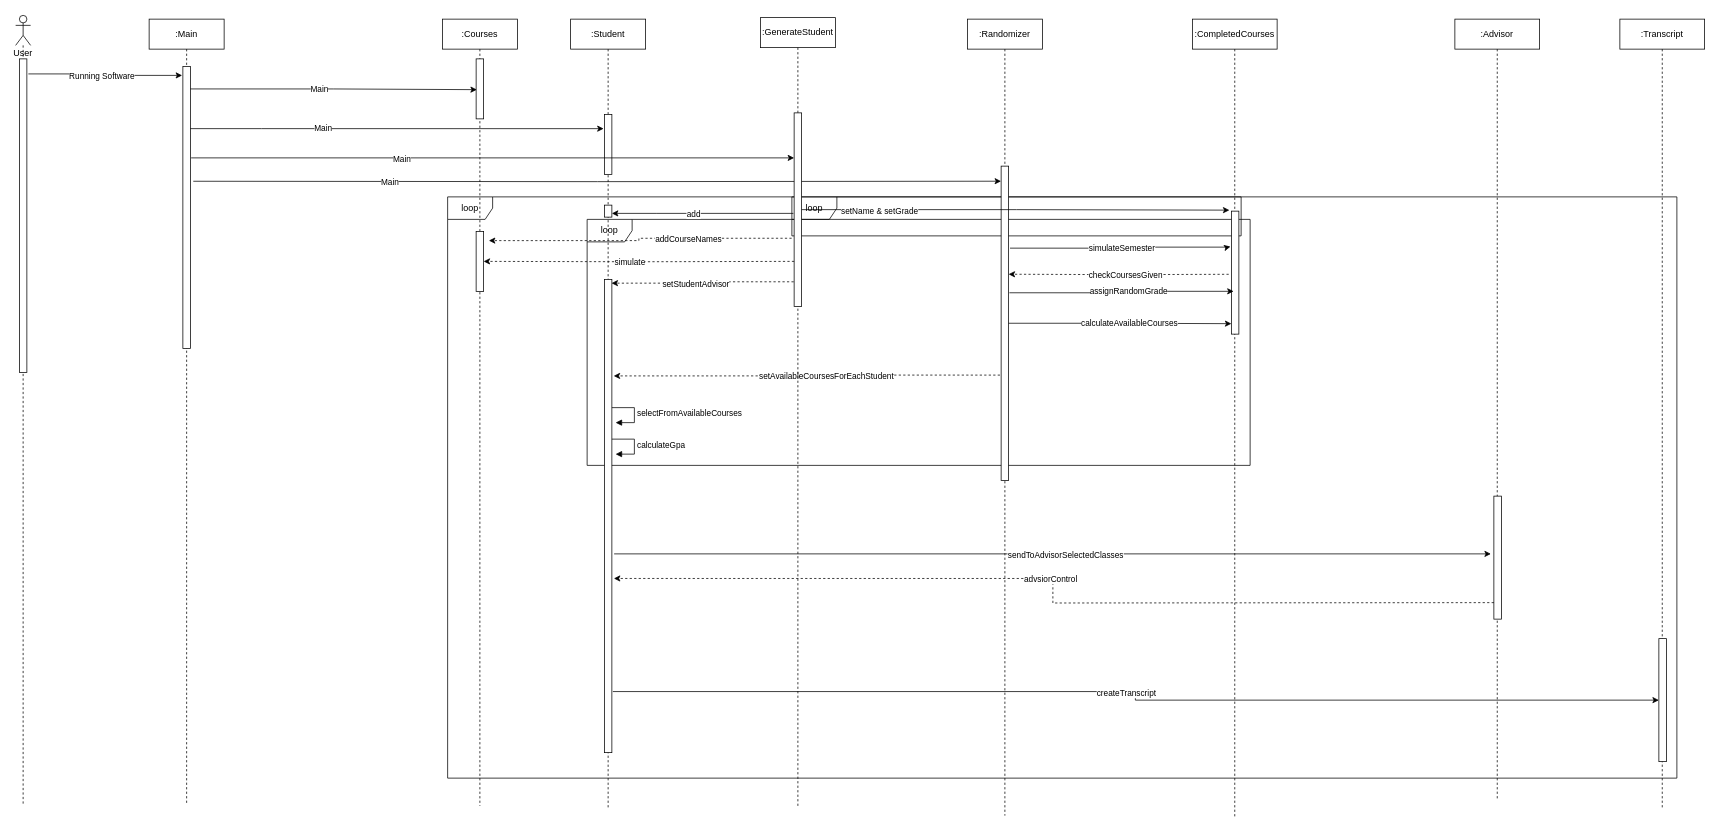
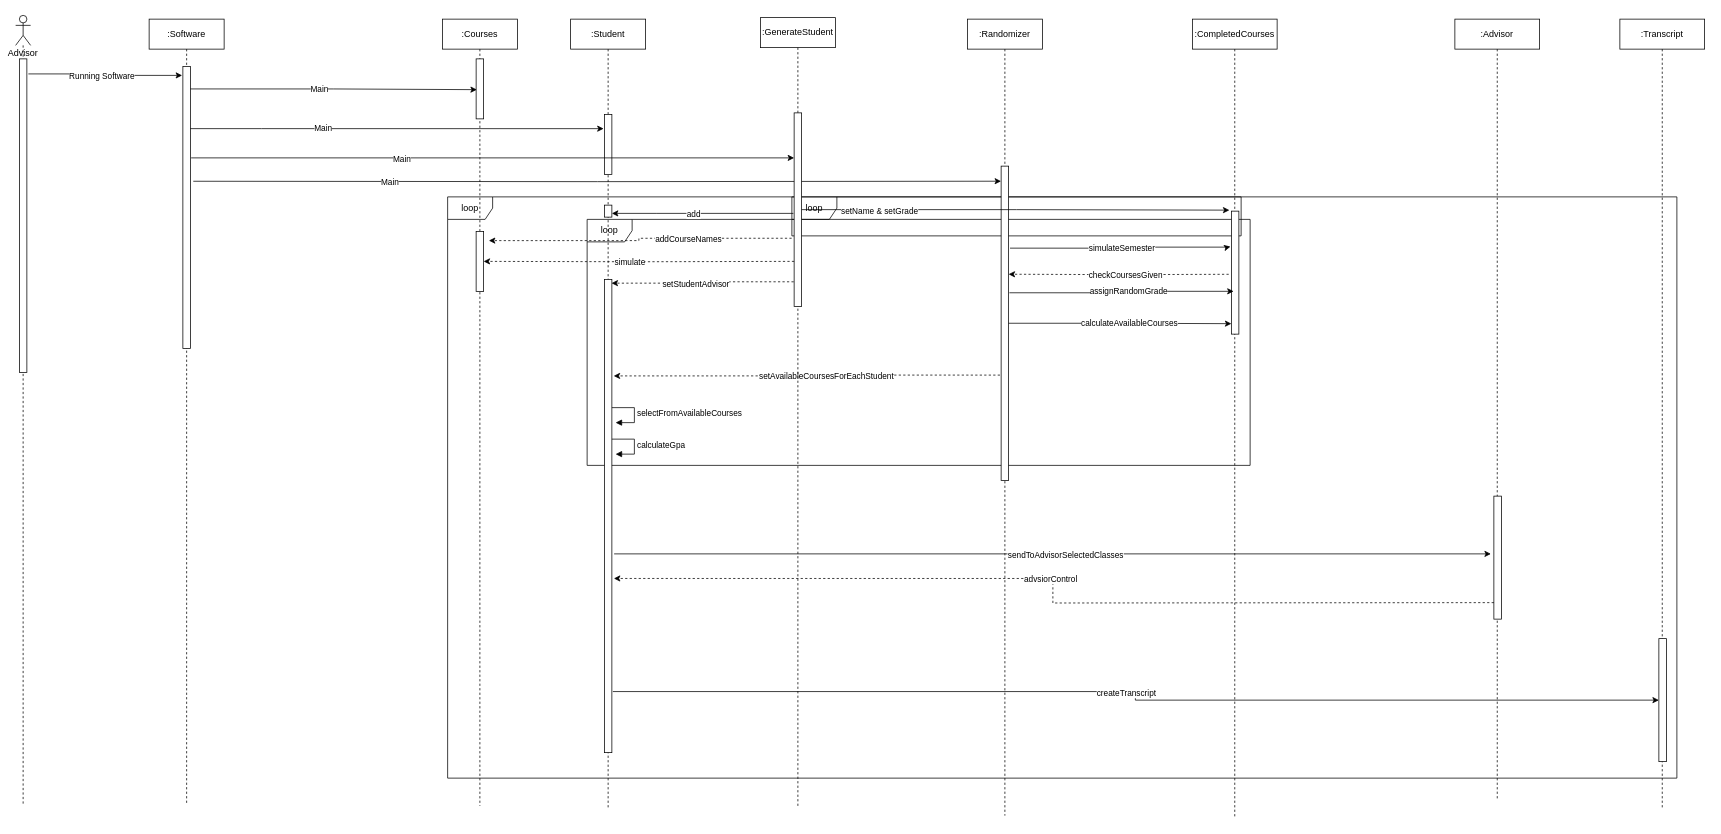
(186, 34) -> (186, 34)
(23, 58) -> (23, 64)
